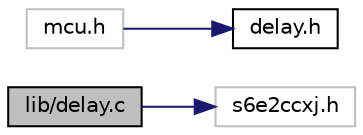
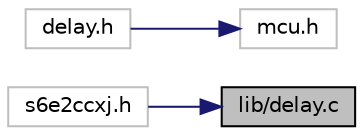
(168, 29) -> (175, 29)
(285, 29) -> (78, 29)
(168, 107) -> (174, 107)
